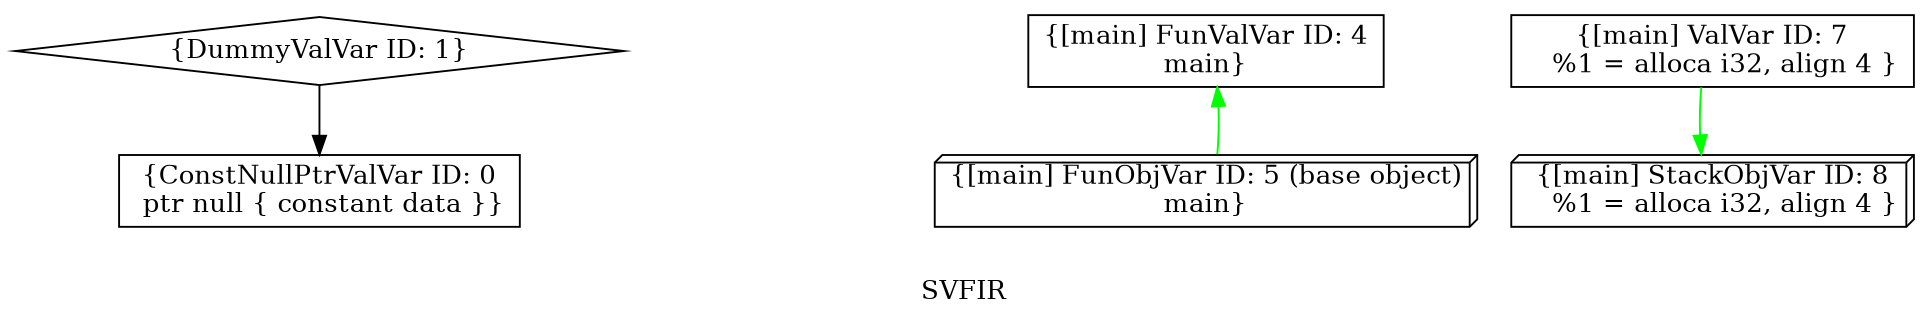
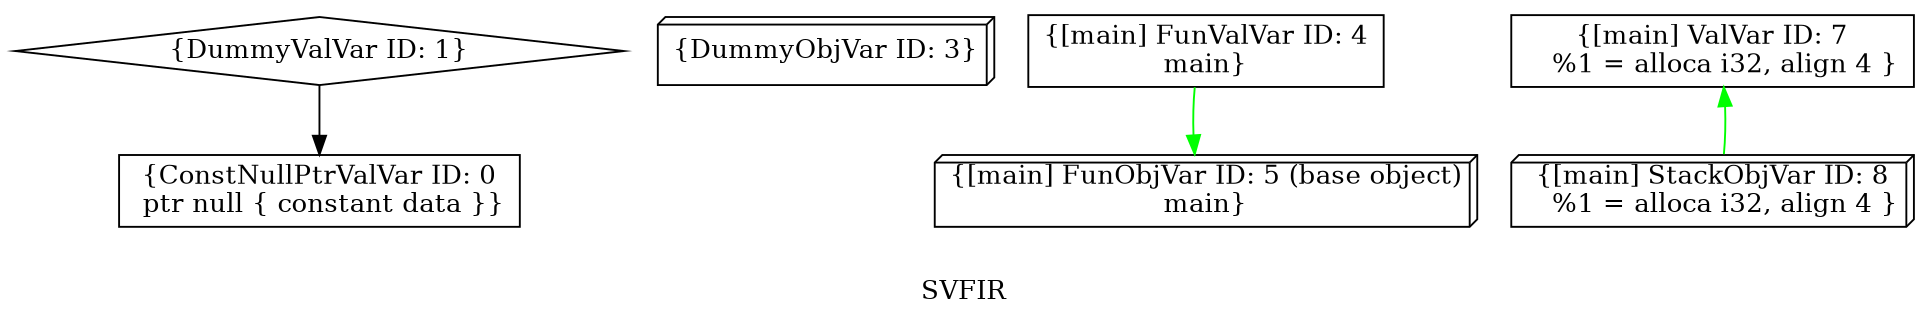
none -> (826, 51)
(1700, 111) -> (1725, 130)
(1219, 130) -> (1193, 111)
